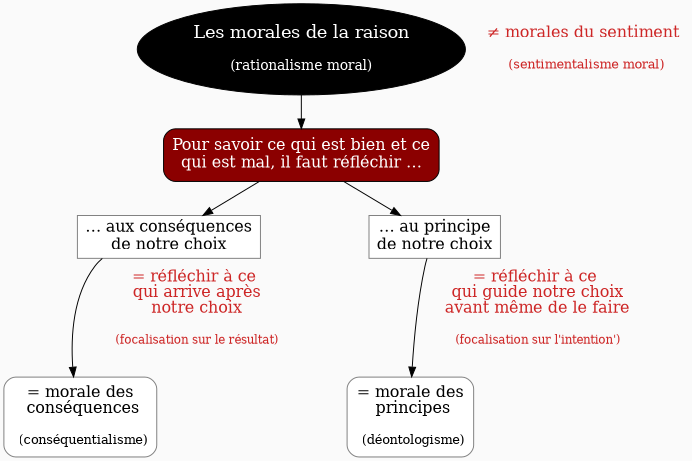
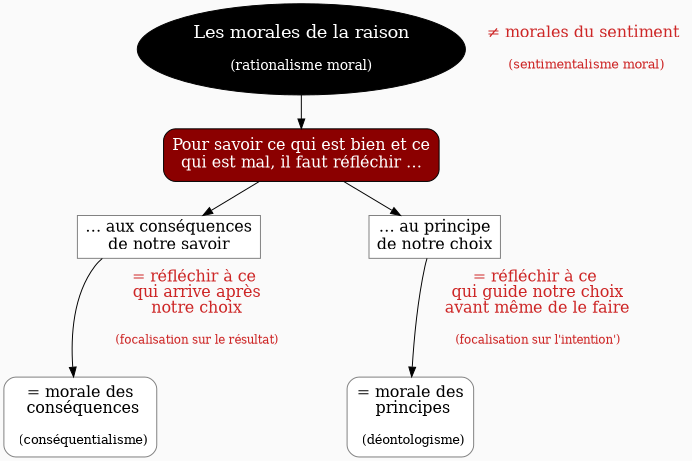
(169, 237) -> (169, 237)
